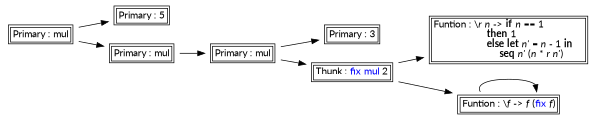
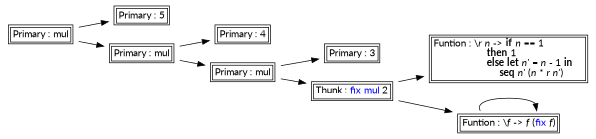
none -> (243, 34)
